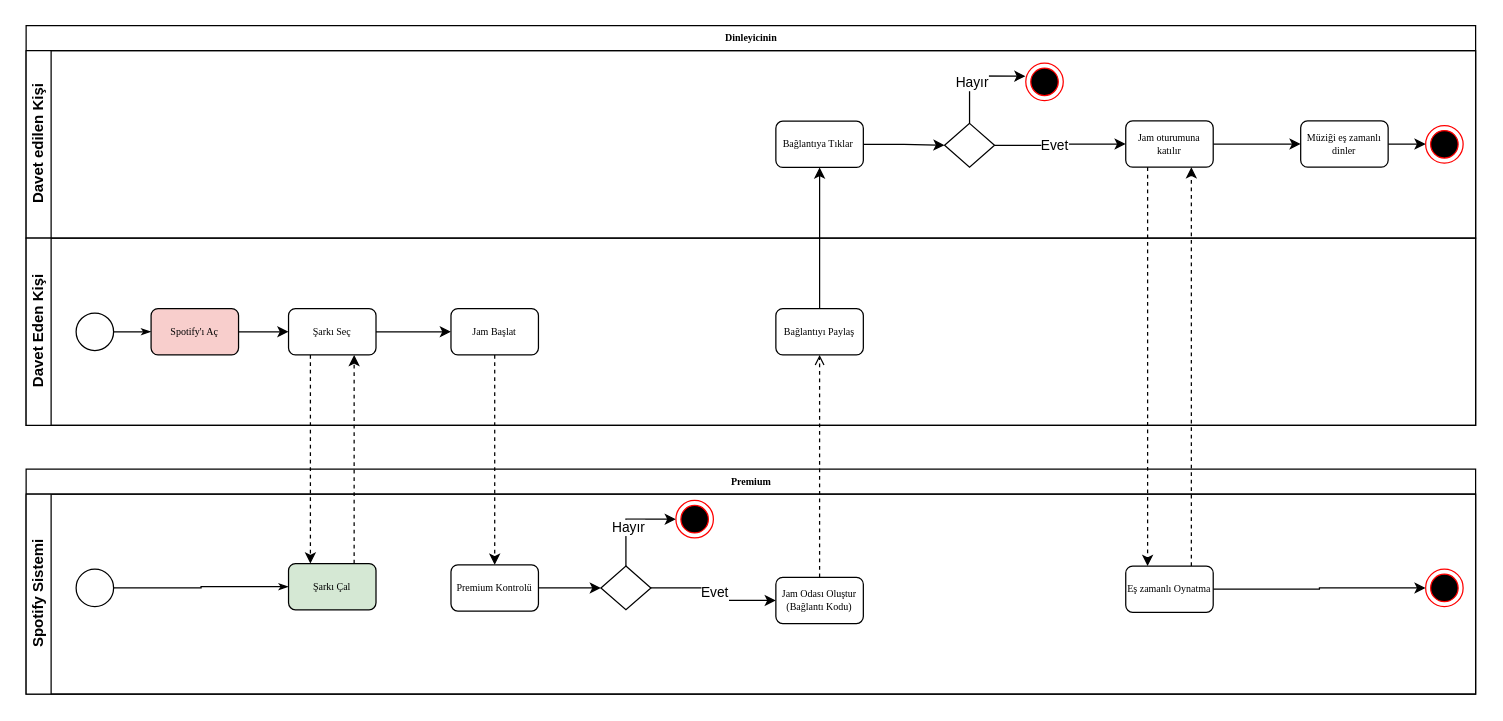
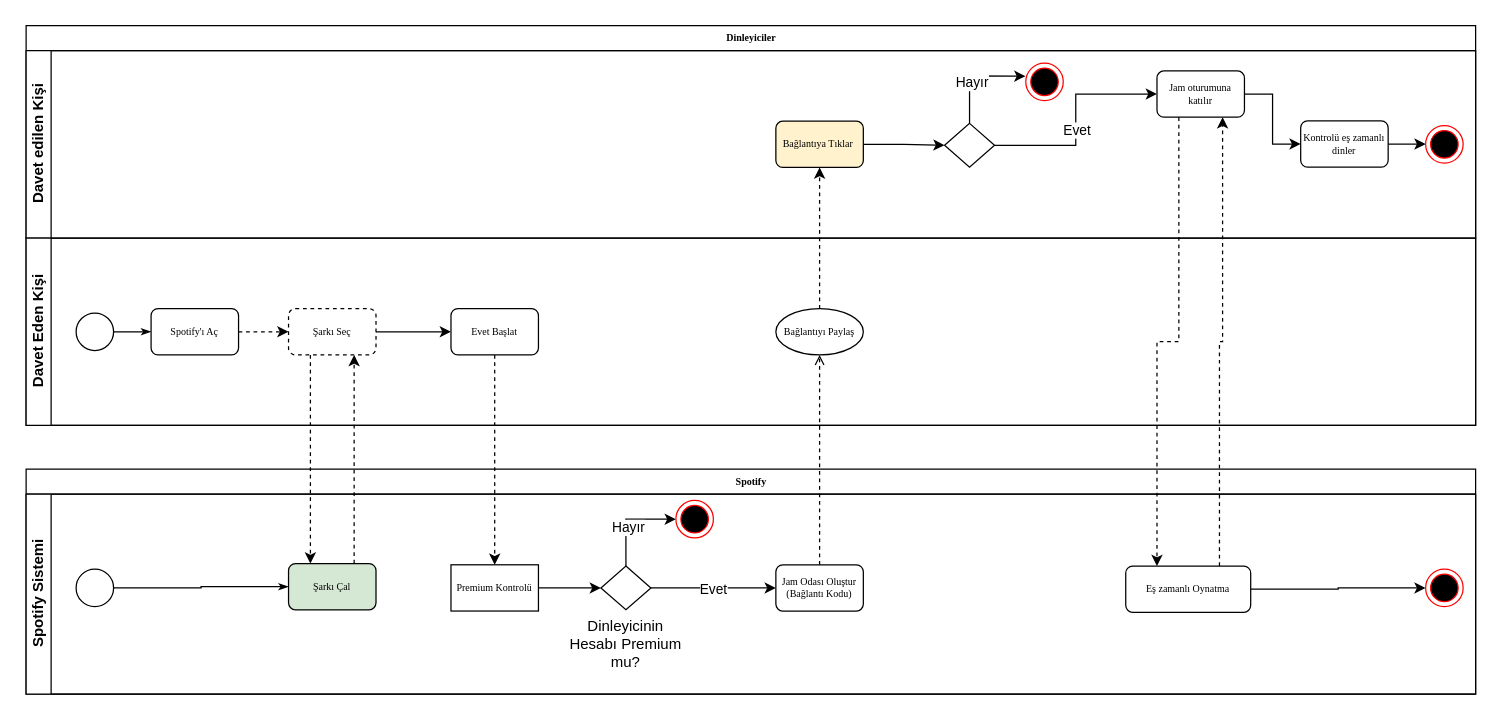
(751, 38) -> (751, 38)
(819, 144) -> (819, 144)
(1169, 144) -> (1201, 94)
(1344, 144) -> (1344, 144)
(819, 241) -> (819, 241)
(194, 332) -> (194, 332)
(258, 332) -> (258, 332)
(332, 332) -> (332, 332)
(494, 332) -> (494, 332)
(819, 332) -> (819, 332)
(751, 482) -> (751, 482)
(494, 588) -> (494, 588)
(1169, 589) -> (1188, 589)
(819, 601) -> (819, 588)
none -> (626, 644)
